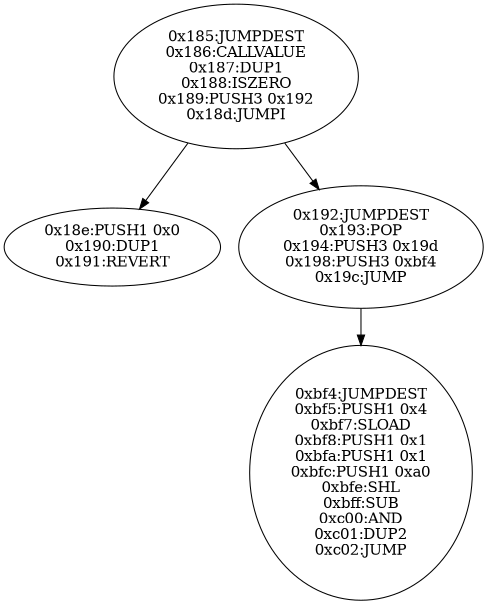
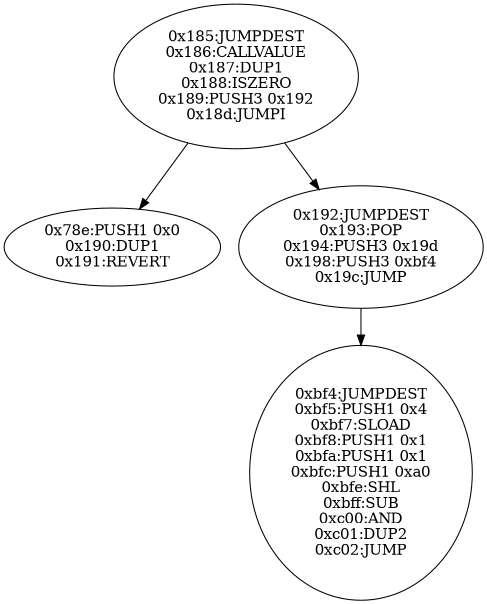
(112, 247) -> (112, 247)
